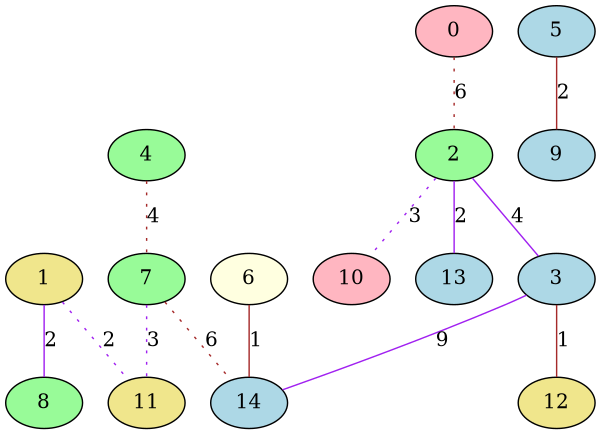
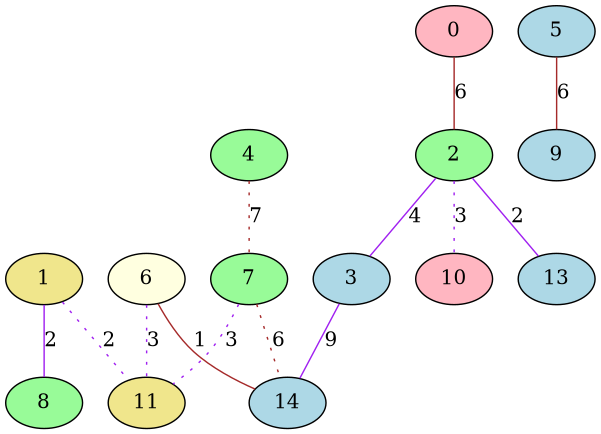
(454, 93) -> (454, 93)
(564, 93) -> (564, 93)
(154, 217) -> (256, 217)
none -> (147, 341)
(557, 403) -> none
